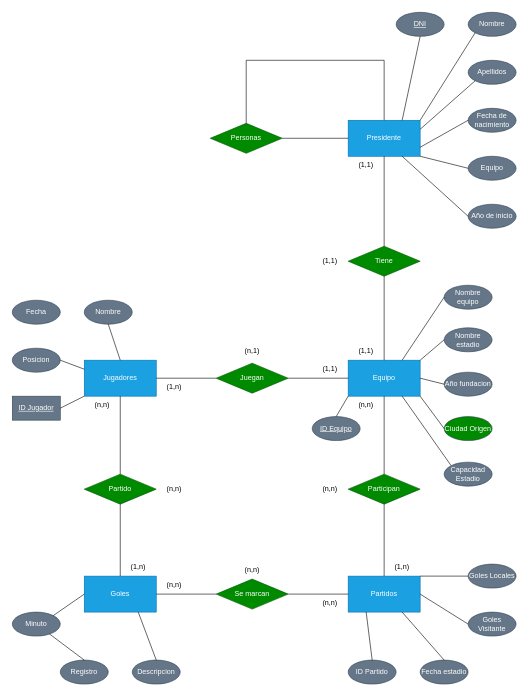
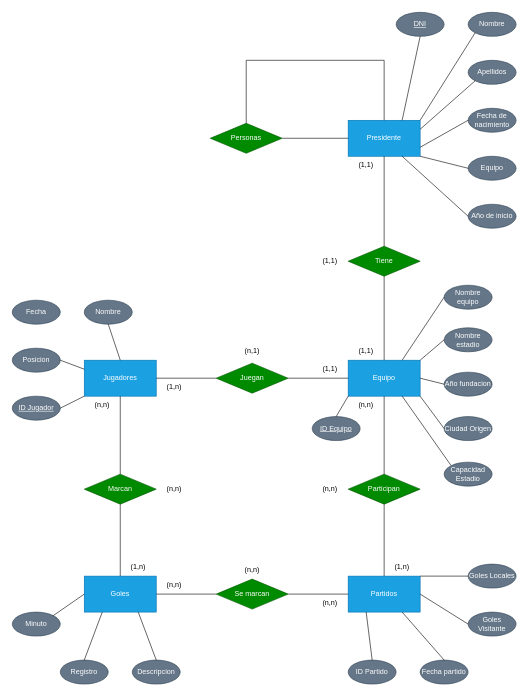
(36, 408) -> (36, 408)
(468, 429) -> (468, 429)
(120, 489) -> (120, 489)
(67, 648) -> (93, 637)
(444, 672) -> (444, 672)
